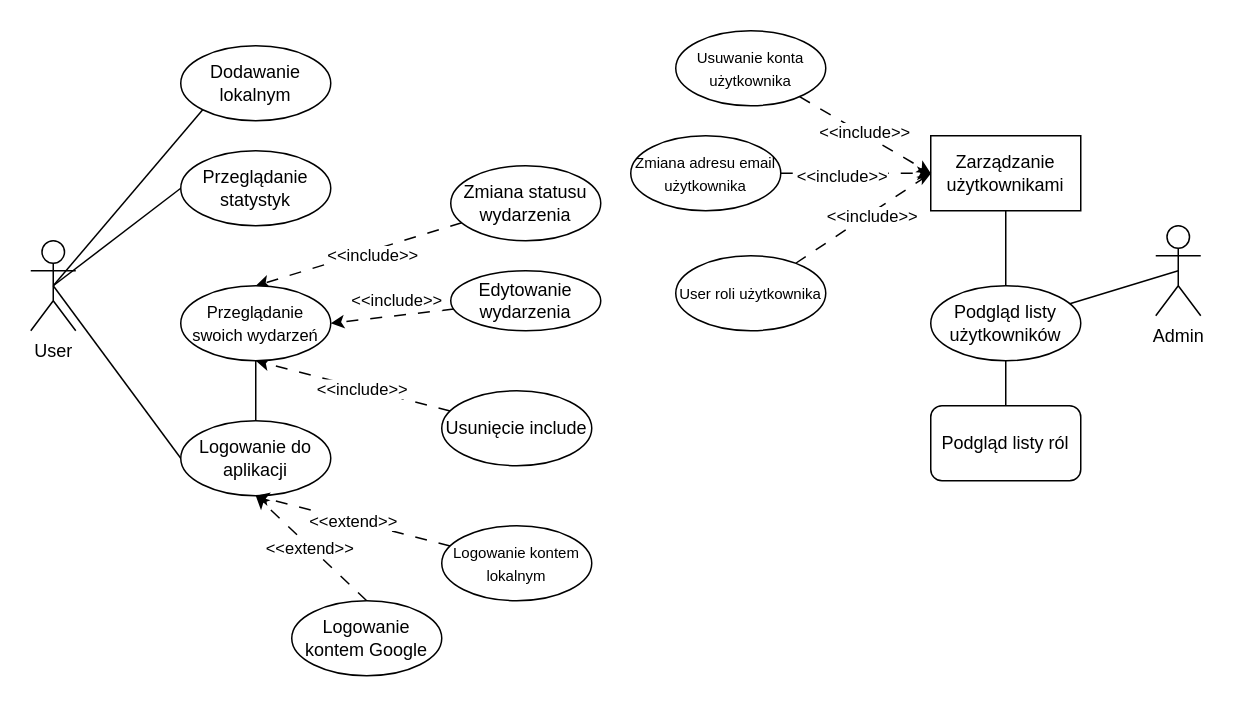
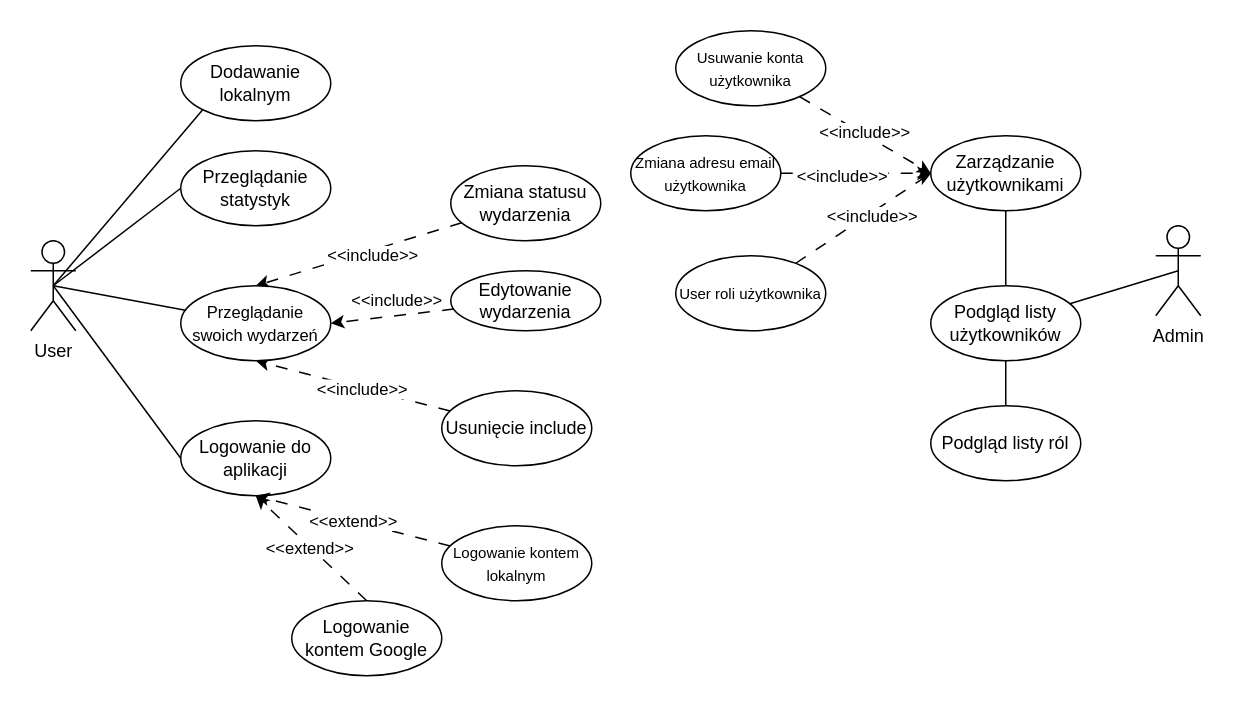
(1006, 173) -> (1006, 173)
(256, 391) -> (121, 298)
(1006, 443) -> (1006, 443)
